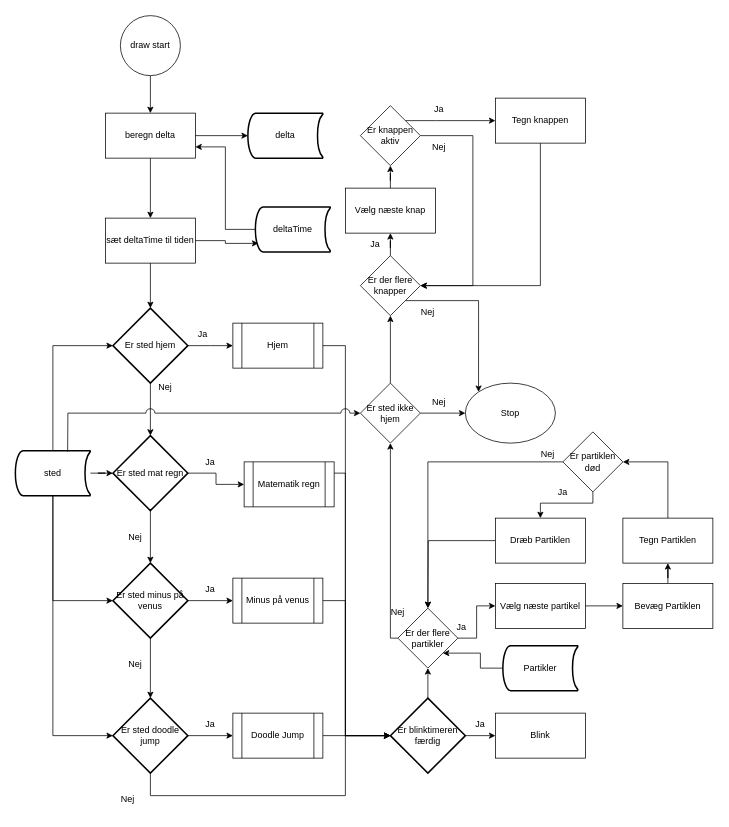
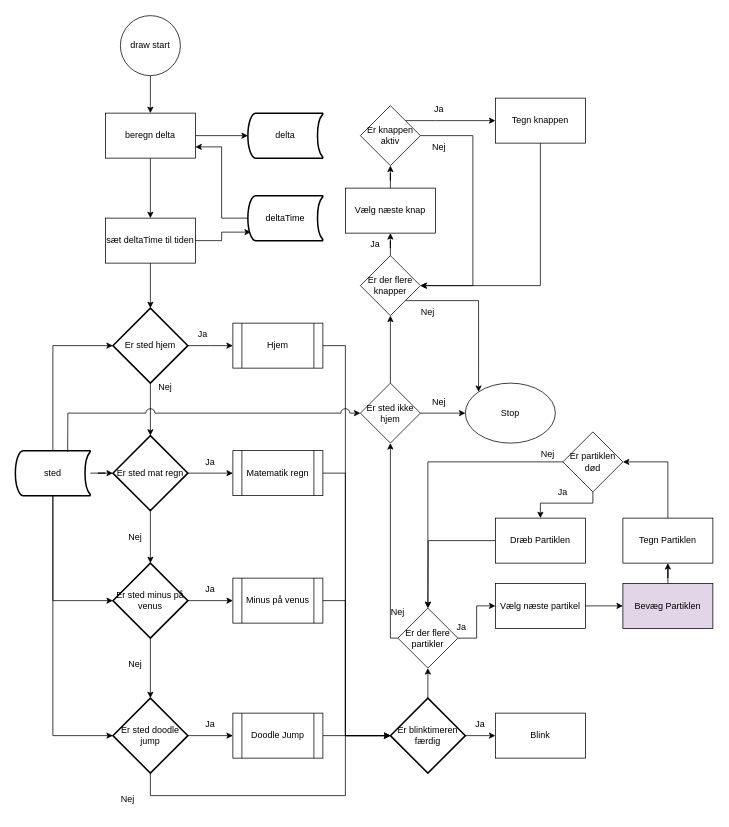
(293, 229) -> (285, 218)
(289, 484) -> (278, 473)
(668, 606) -> (668, 606)
(480, 660) -> none
(540, 668) -> none
